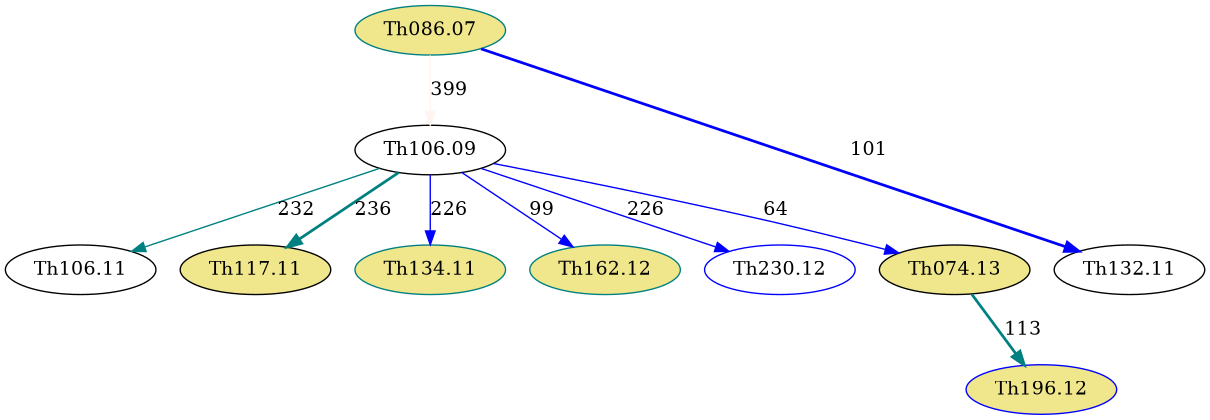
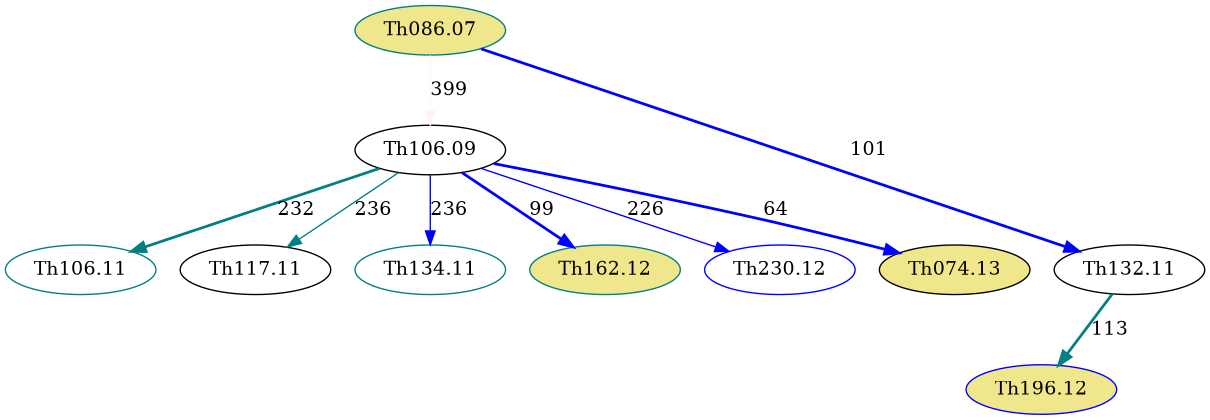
(690, 204) -> (690, 204)
(349, 206) -> (349, 206)
(512, 206) -> (512, 206)
(262, 208) -> (262, 208)
(450, 210) -> (450, 210)
(81, 270) -> (81, 270)
(255, 270) -> (255, 270)
(430, 270) -> (430, 270)
(994, 324) -> (1090, 324)
